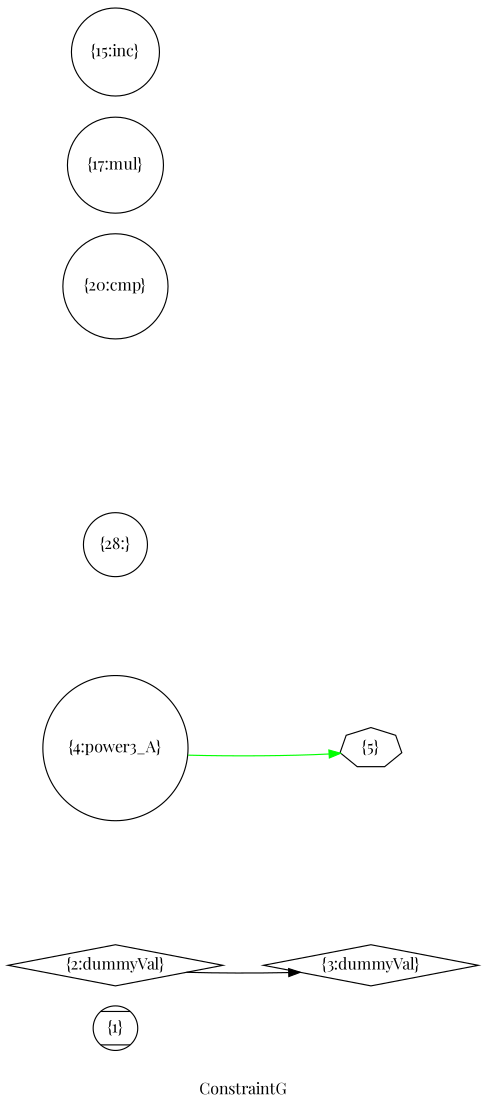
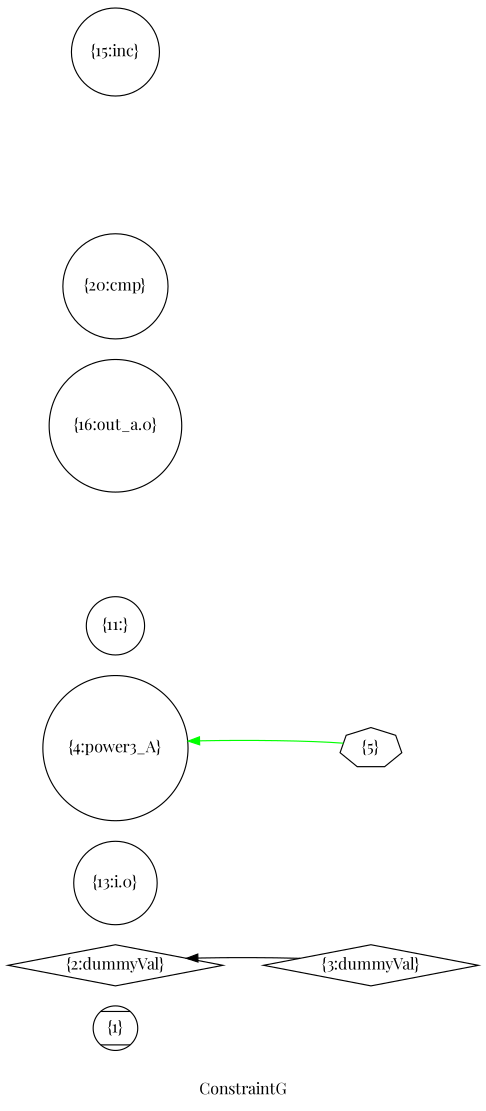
(115, 165) -> none
none -> (115, 426)
(115, 545) -> none
none -> (115, 626)
(259, 756) -> (271, 741)
none -> (115, 883)
(238, 973) -> (249, 958)
